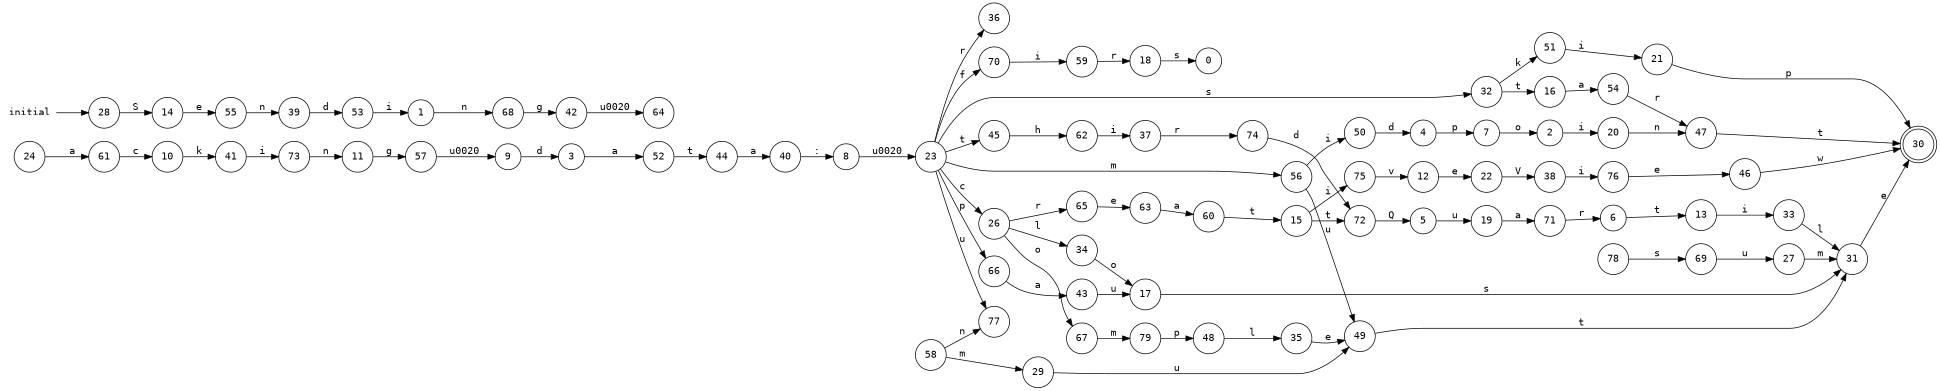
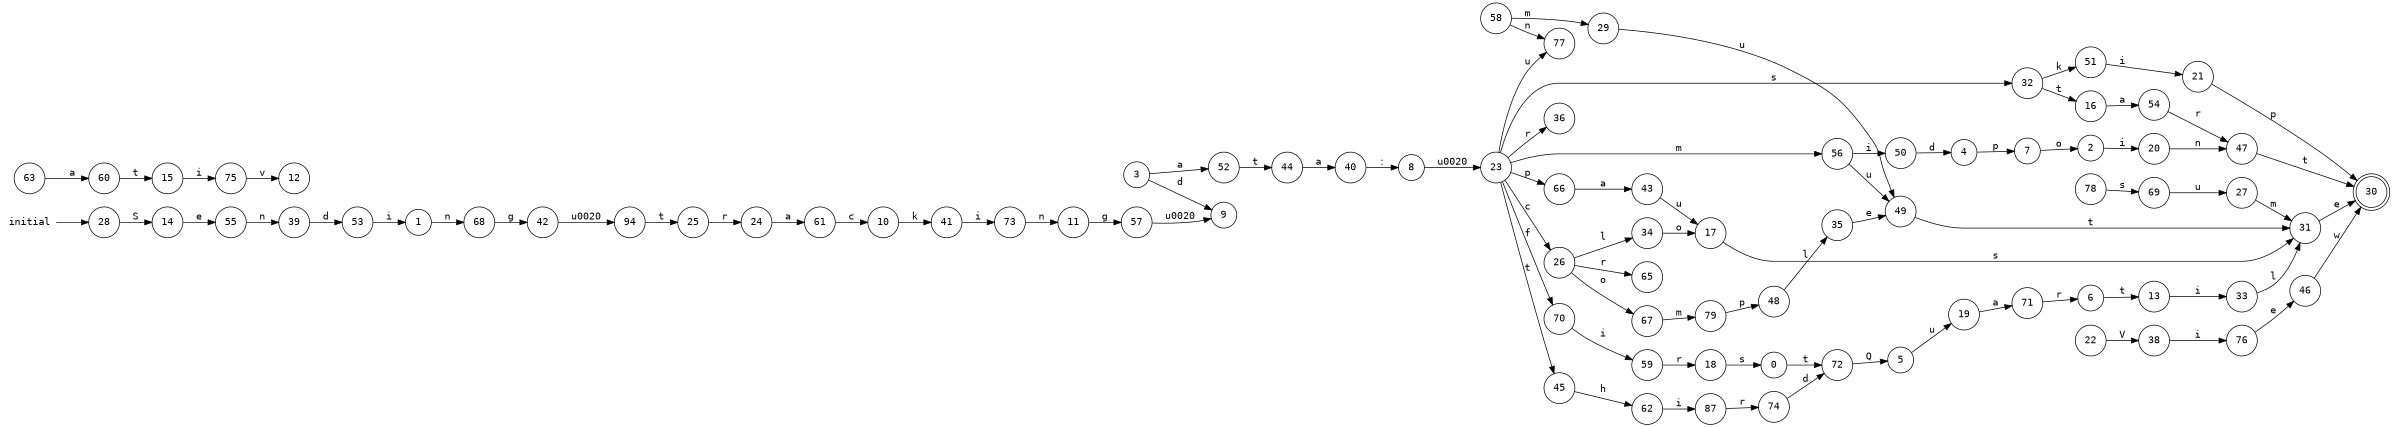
(659, 113) -> (630, 222)
(1145, 136) -> (1711, 409)
(536, 157) -> (1177, 193)
(1451, 177) -> none
(1110, 207) -> none
(1325, 221) -> (1801, 365)
none -> (693, 222)
